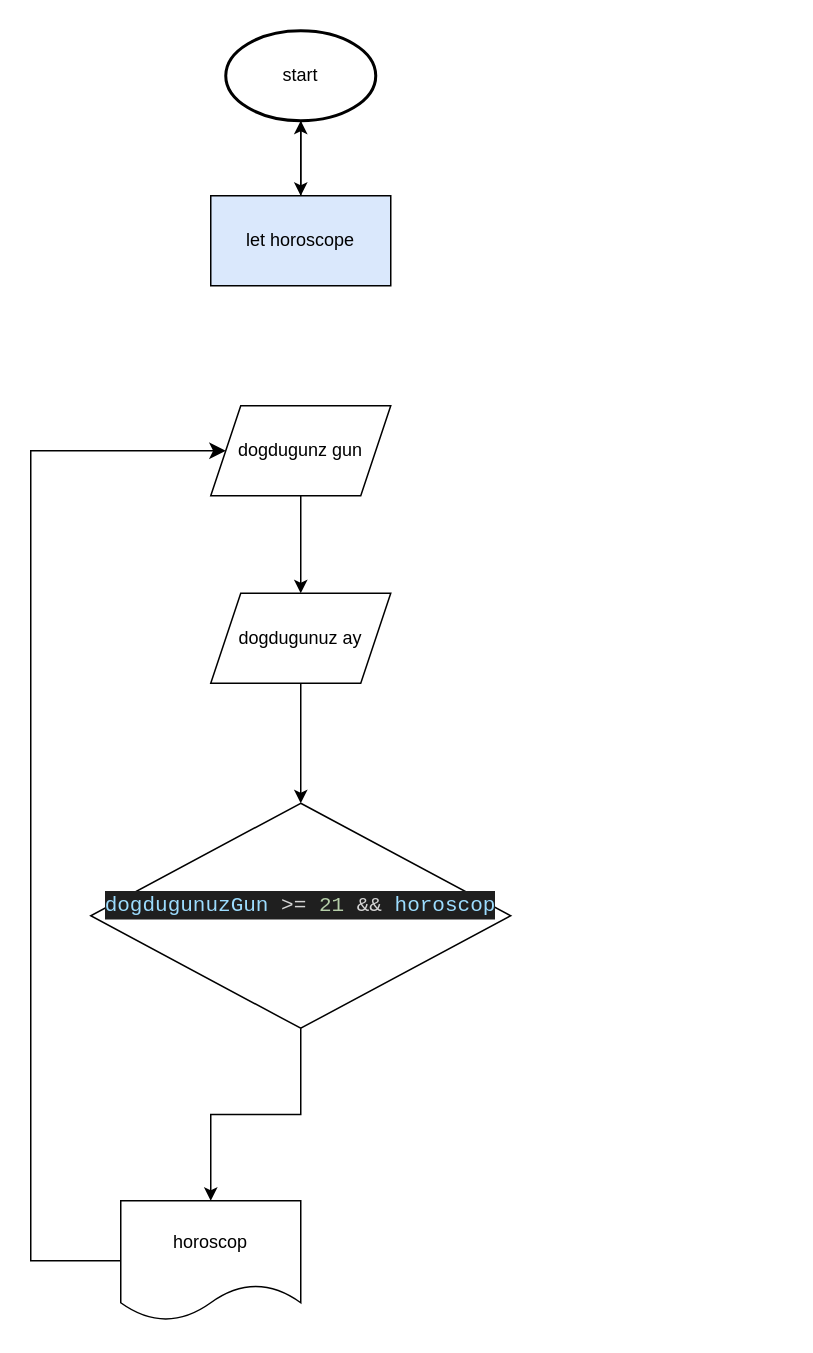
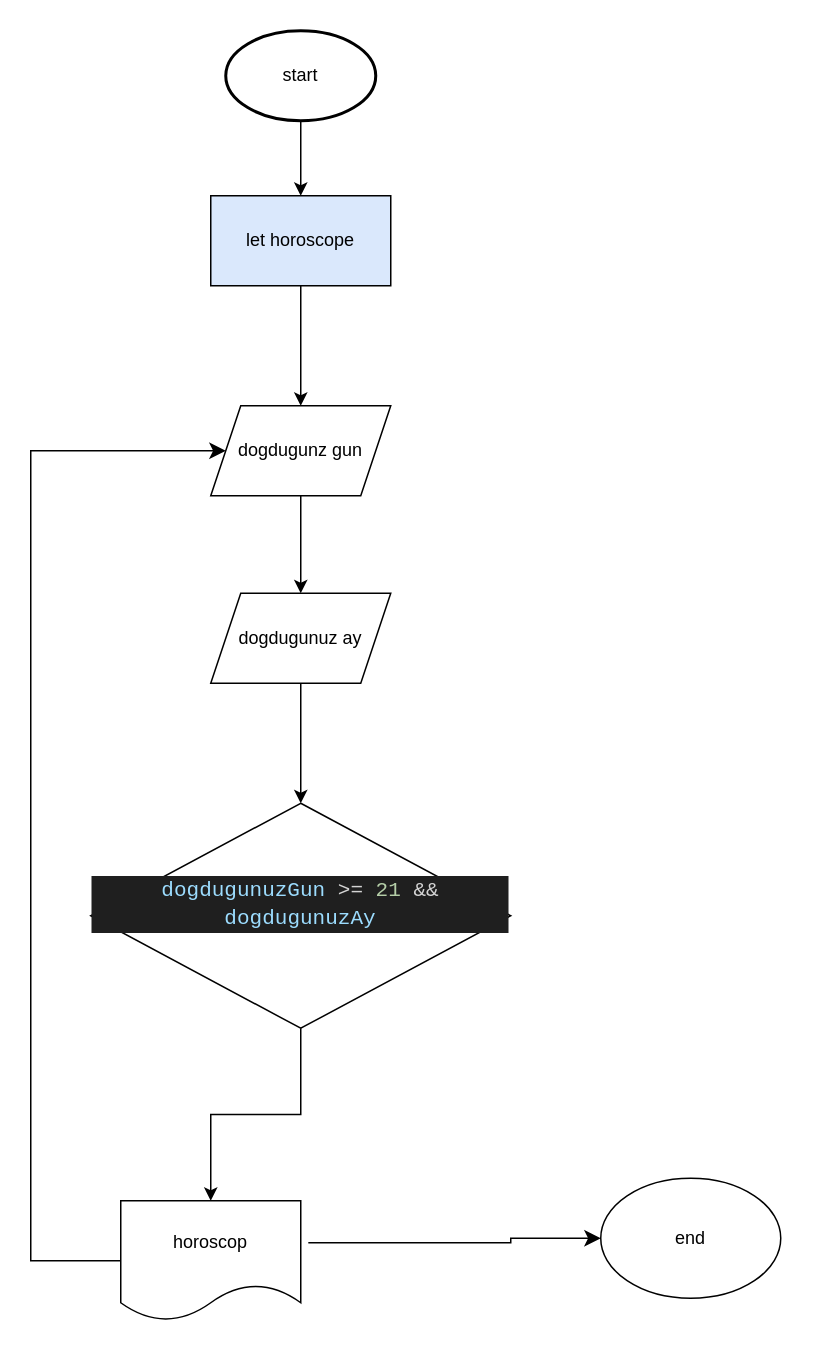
(301, 194) -> (301, 341)
(301, 916) -> (301, 916)
none -> (691, 1238)
none -> (451, 1243)
